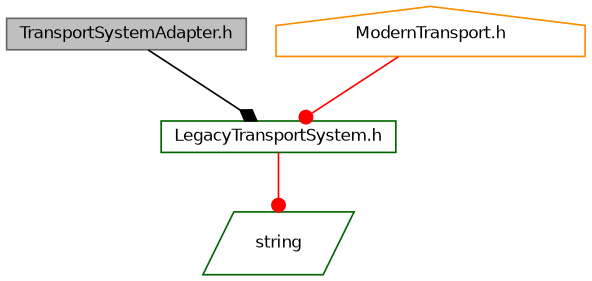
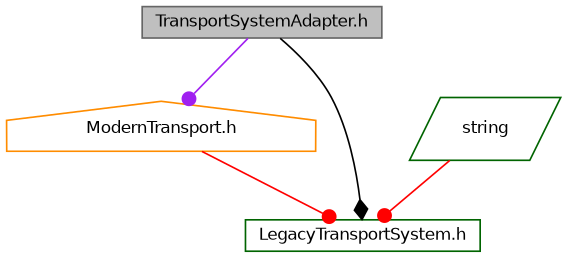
none -> (221, 66)
(278, 176) -> (420, 186)
